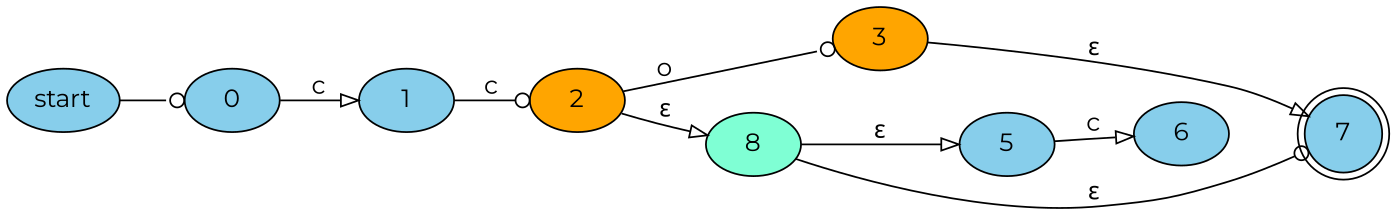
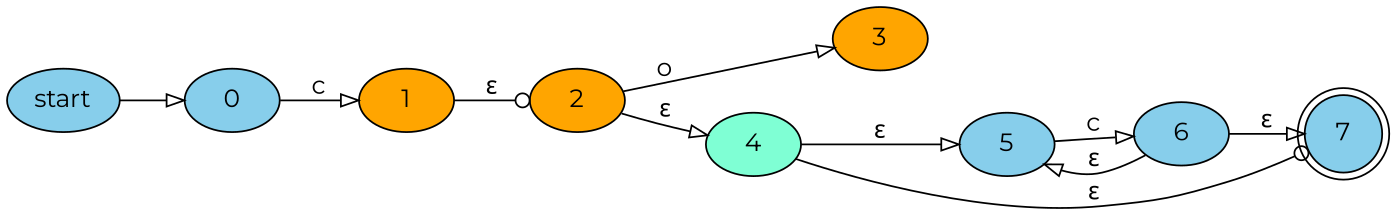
(1113, 65) -> (1258, 134)
(720, 71) -> (720, 71)
(492, 87) -> (492, 87)
(143, 100) -> (143, 100)
(407, 100) -> (407, 100)
(753, 144) -> (753, 144)
none -> (1105, 172)
